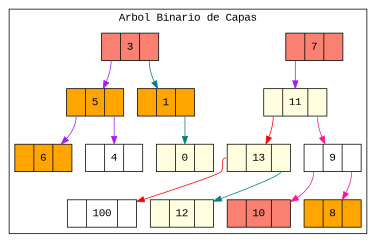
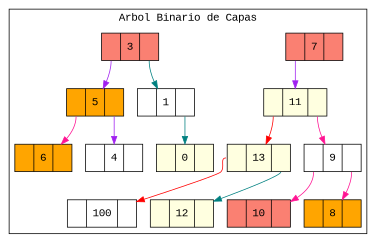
(166, 102) -> (166, 102)
(73, 128) -> (73, 128)
